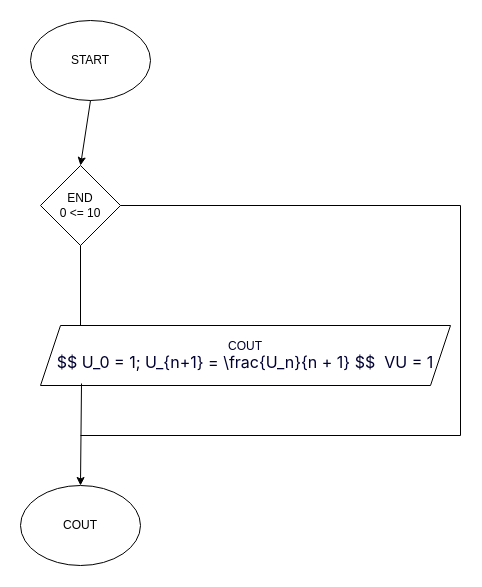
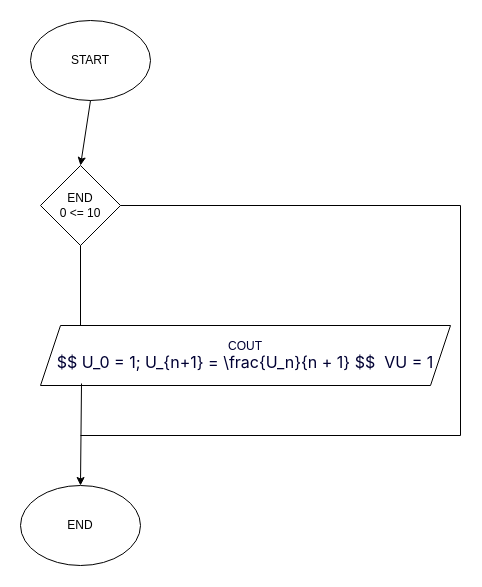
(81, 526) -> (81, 526)
